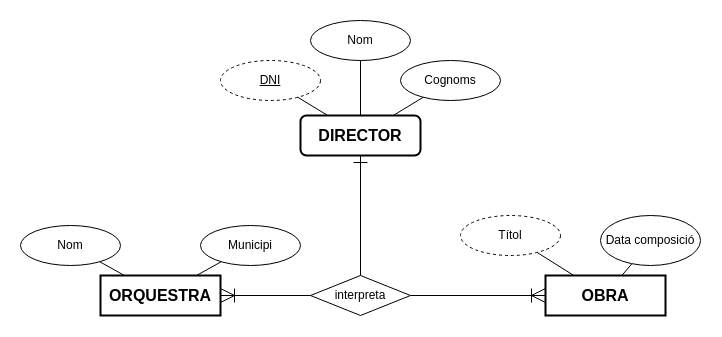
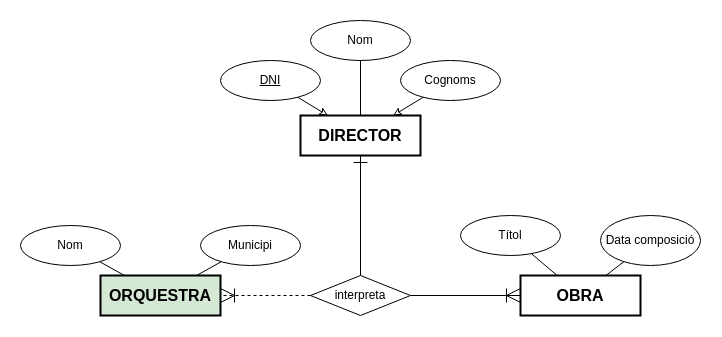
(271, 81) -> (271, 81)
(323, 112) -> (321, 111)
(398, 113) -> (400, 111)
(361, 136) -> (361, 136)
(511, 236) -> (511, 236)
(161, 296) -> (161, 296)
(265, 296) -> (265, 296)
(606, 296) -> (581, 296)
